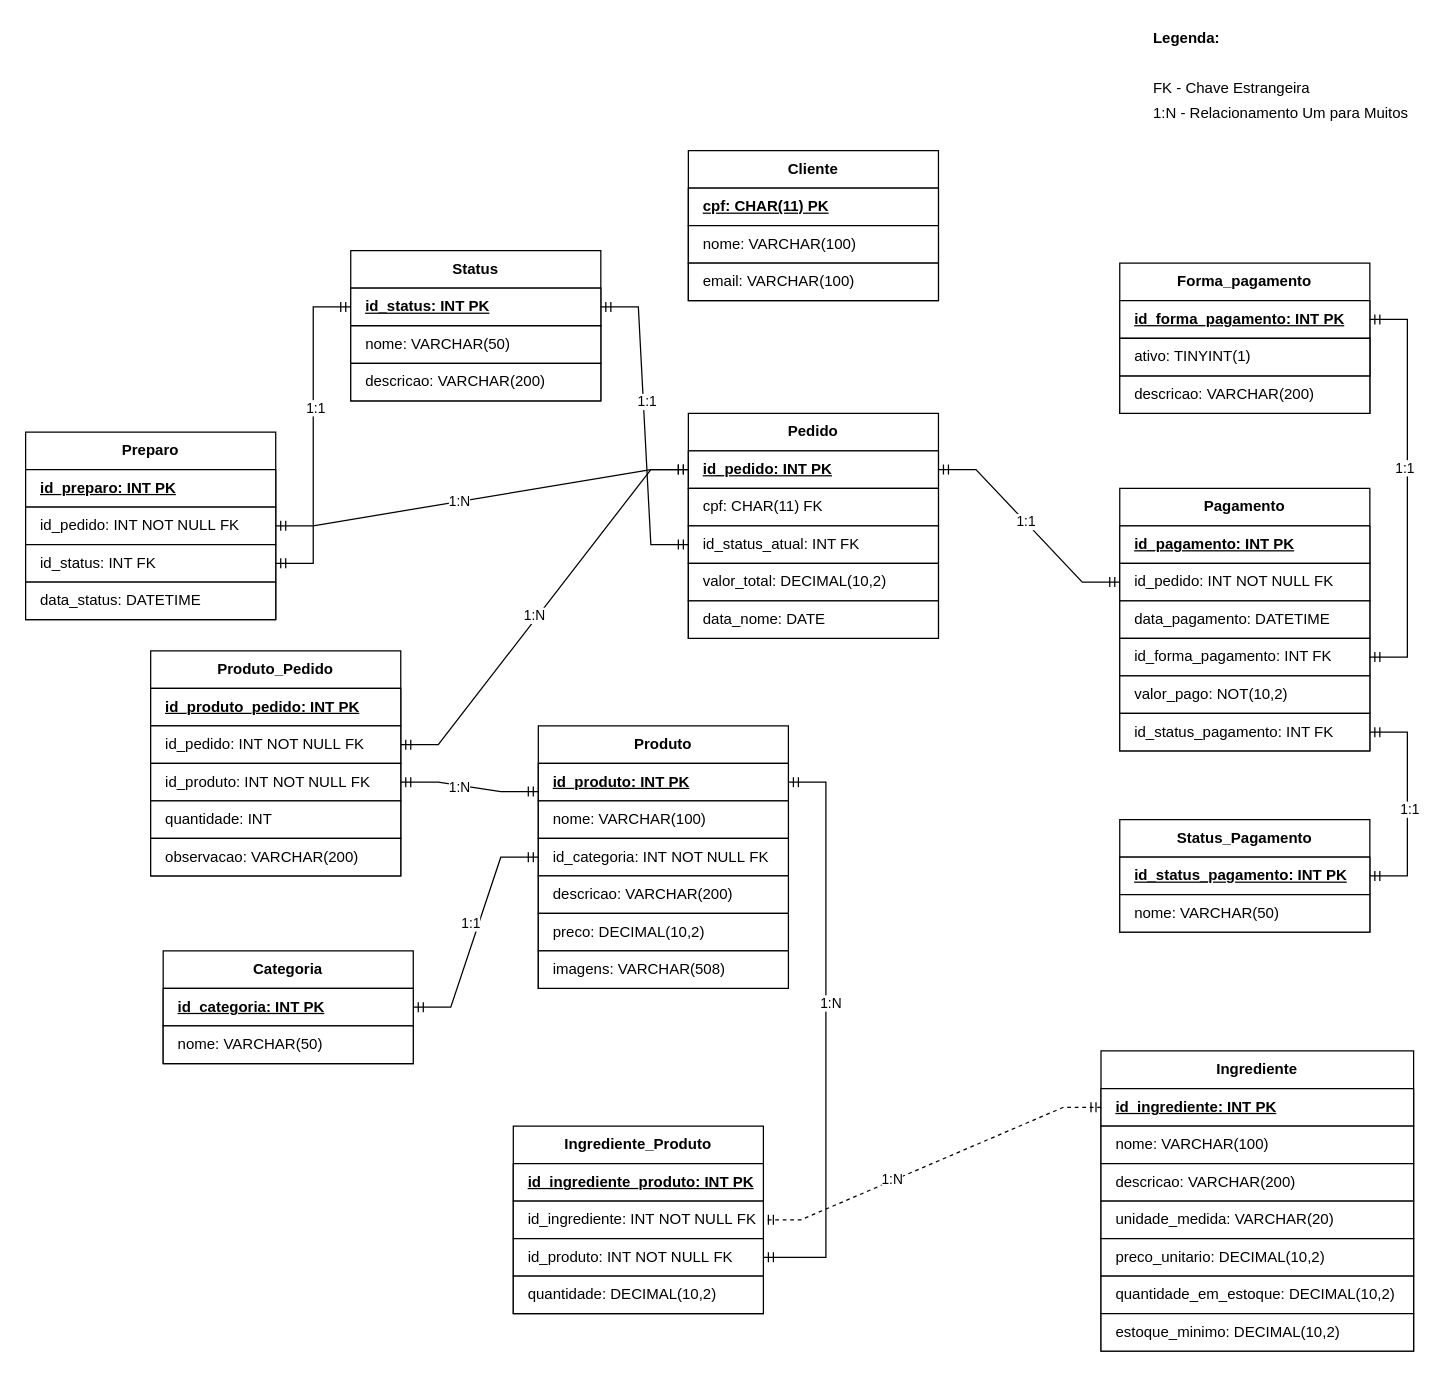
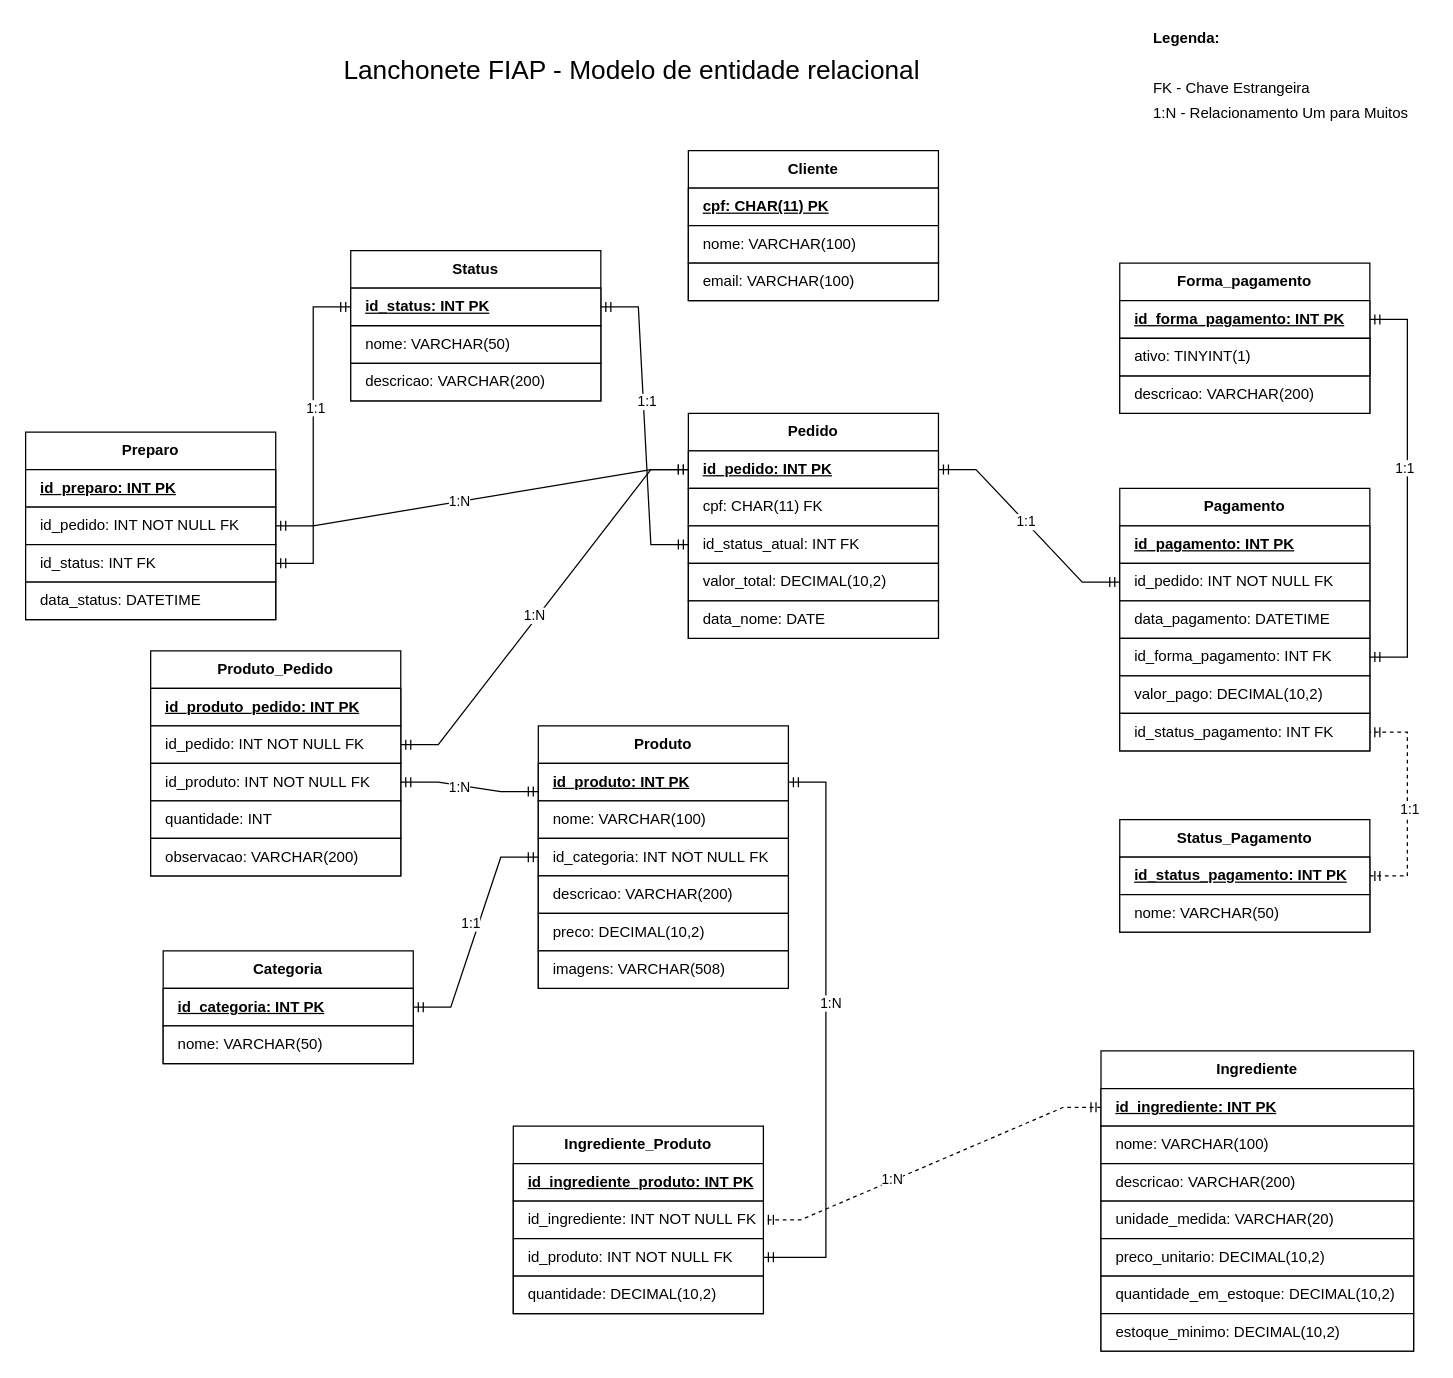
none -> (632, 69)
(1215, 694) -> (1232, 694)
(1407, 751) -> (1407, 751)
